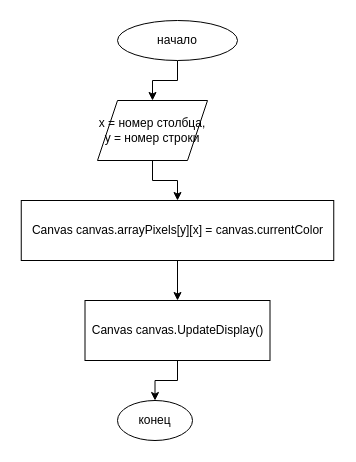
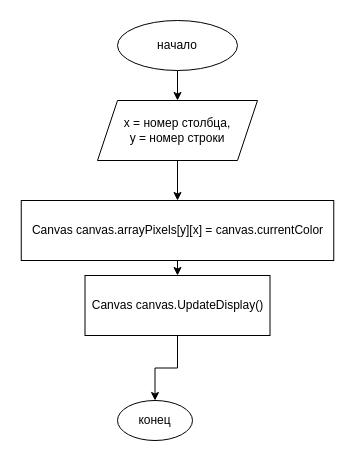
(178, 41) -> (178, 46)
(153, 131) -> (178, 131)
(178, 331) -> (178, 306)
